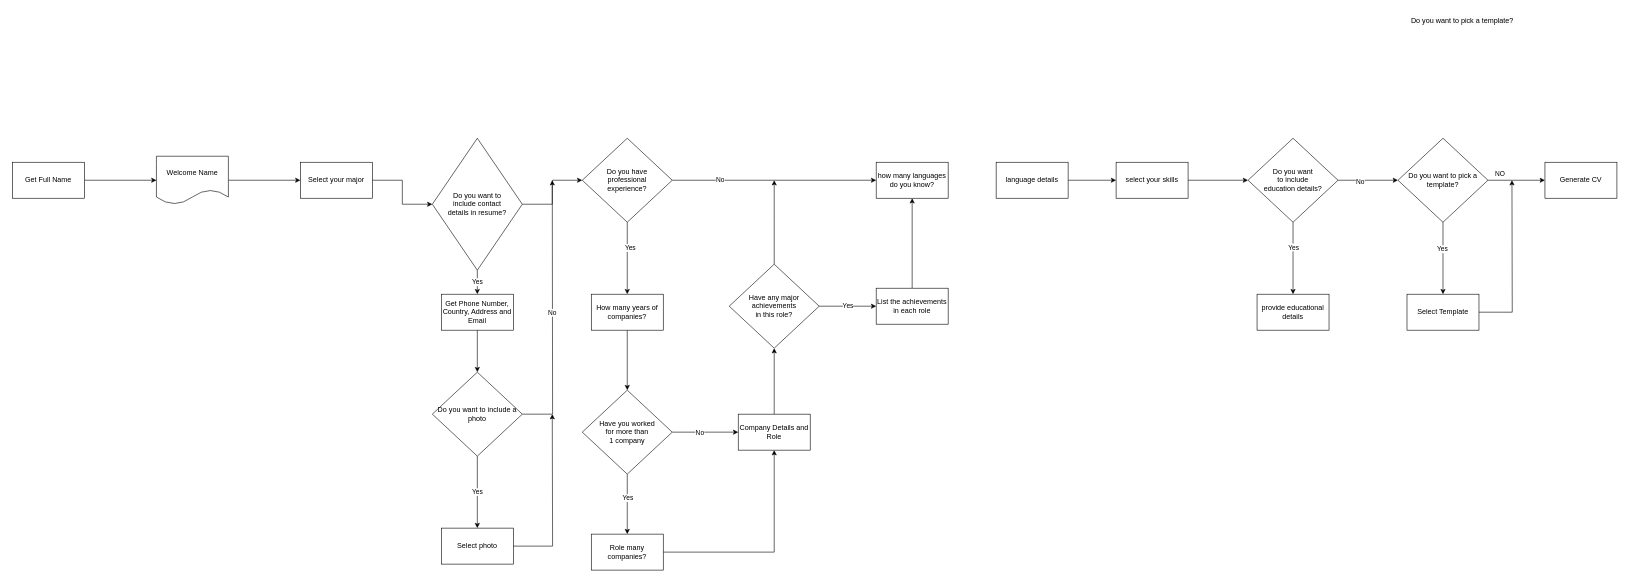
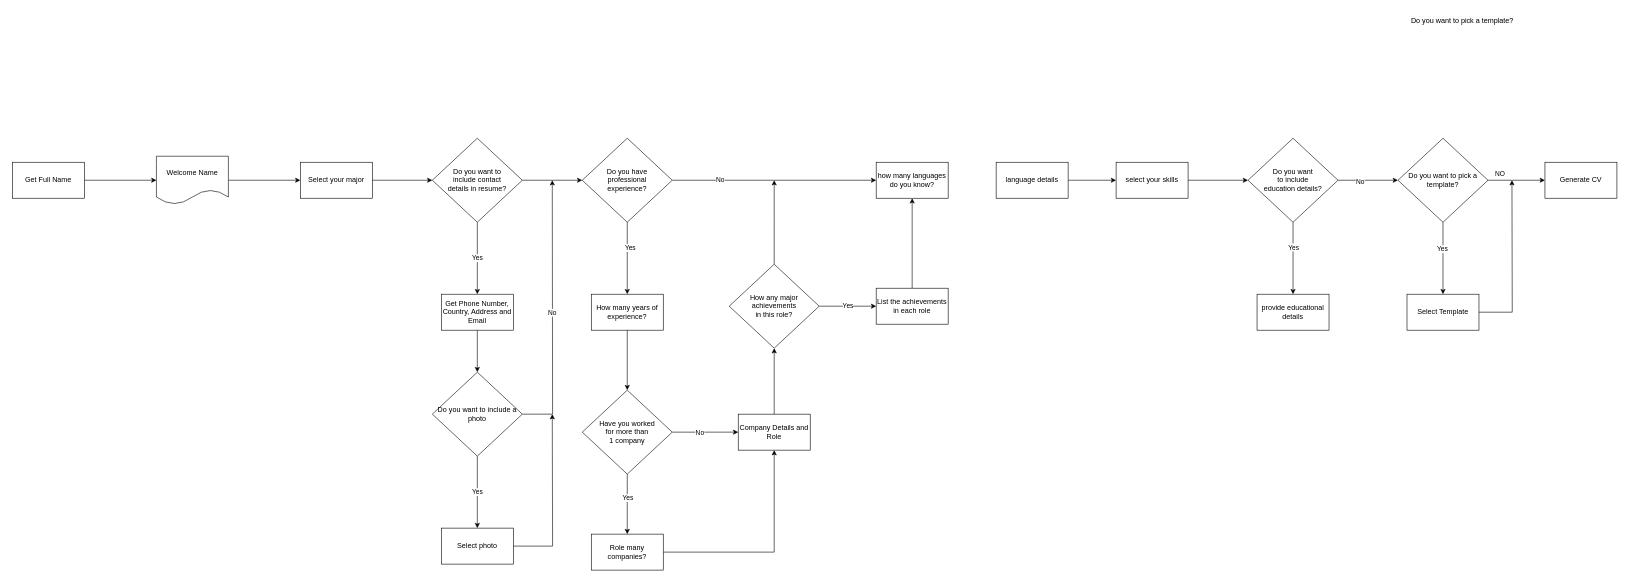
(477, 204) -> (477, 180)
(774, 306) -> (774, 306)
(627, 312) -> (627, 312)
